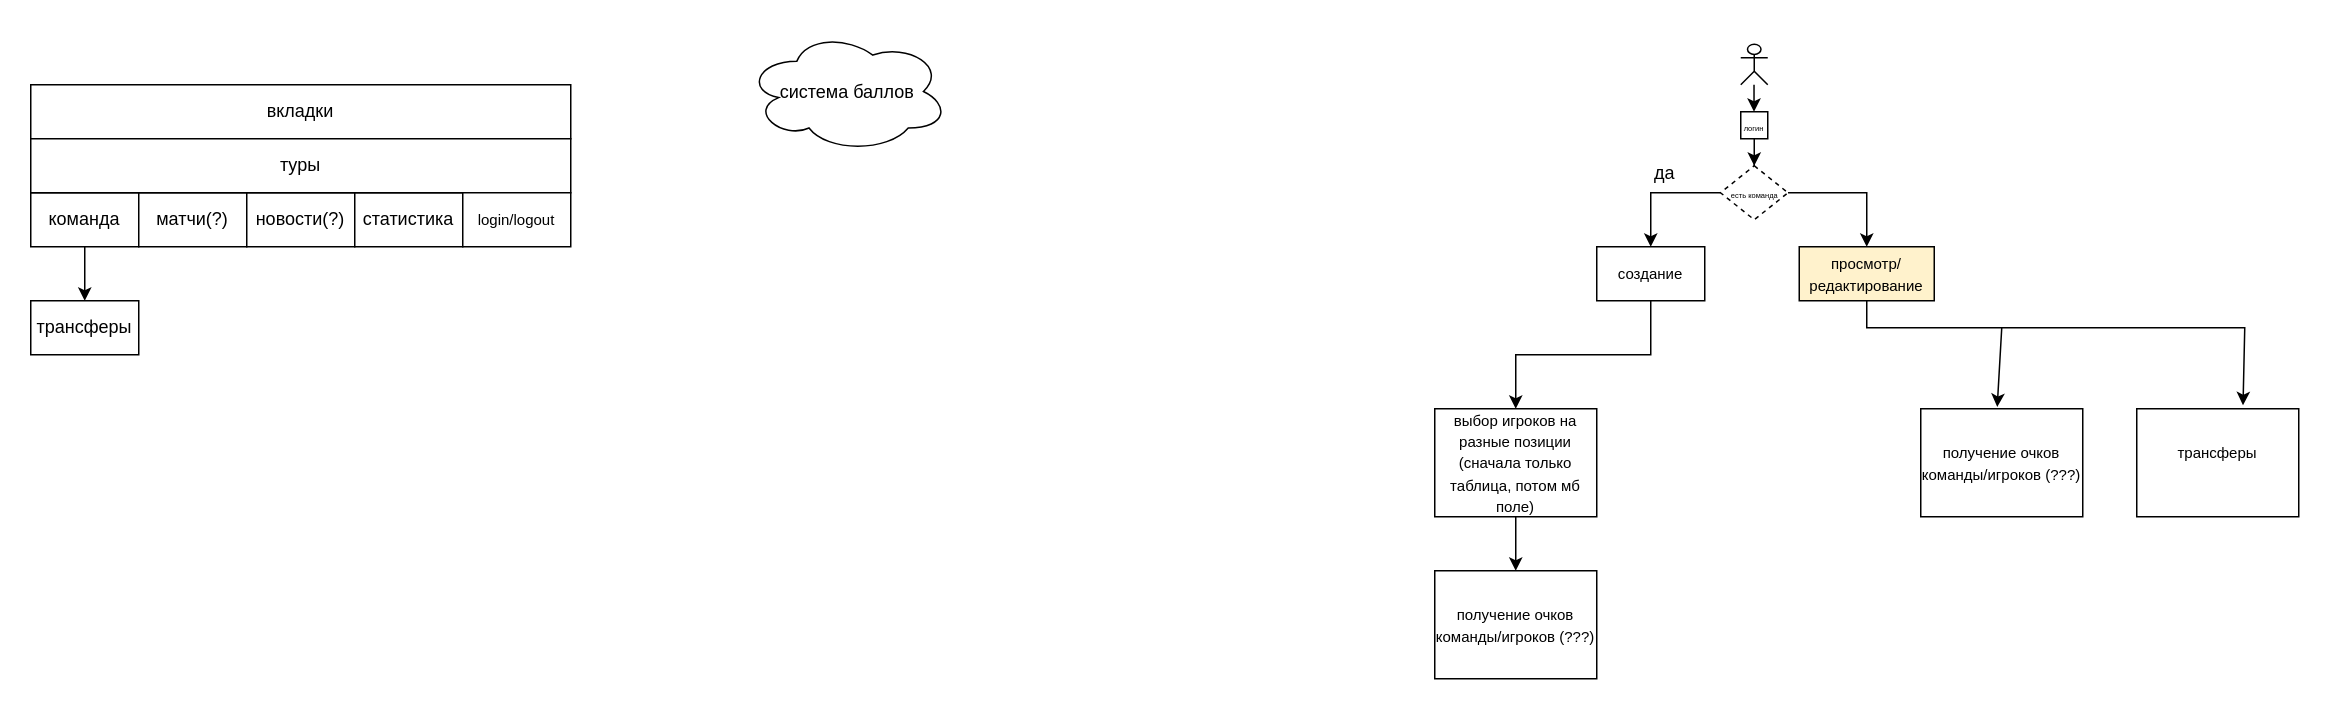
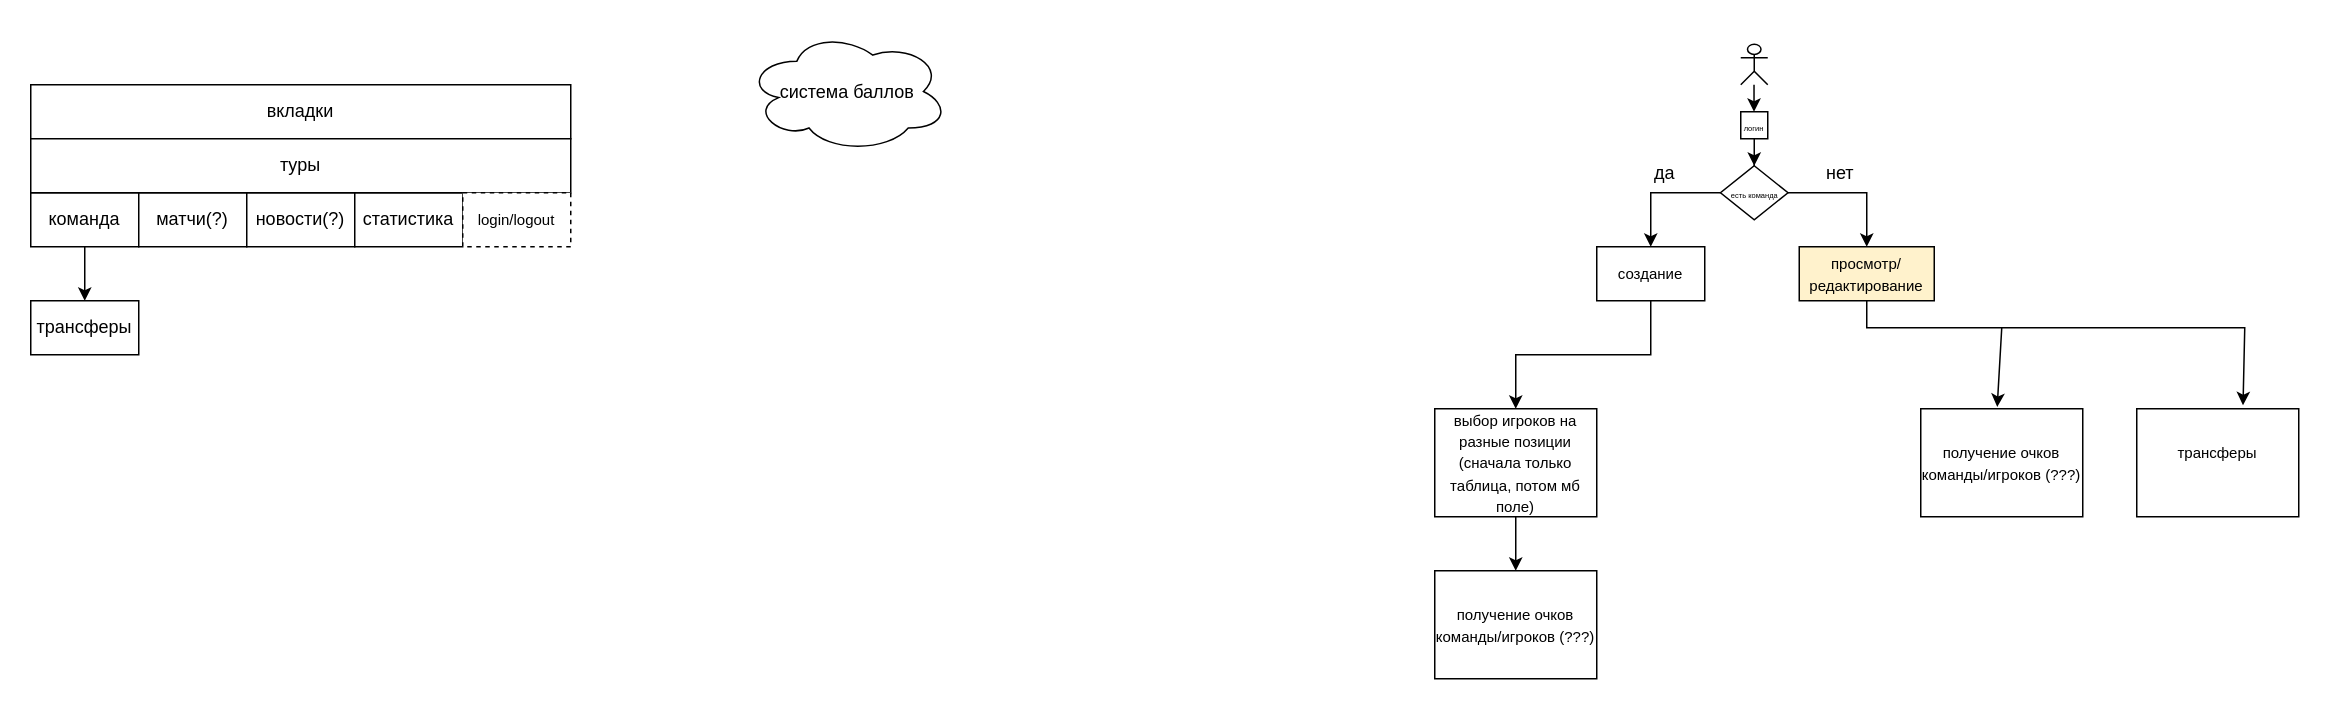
none -> (1839, 173)
(1754, 193) -> (1754, 193)
(517, 220) -> (517, 220)
